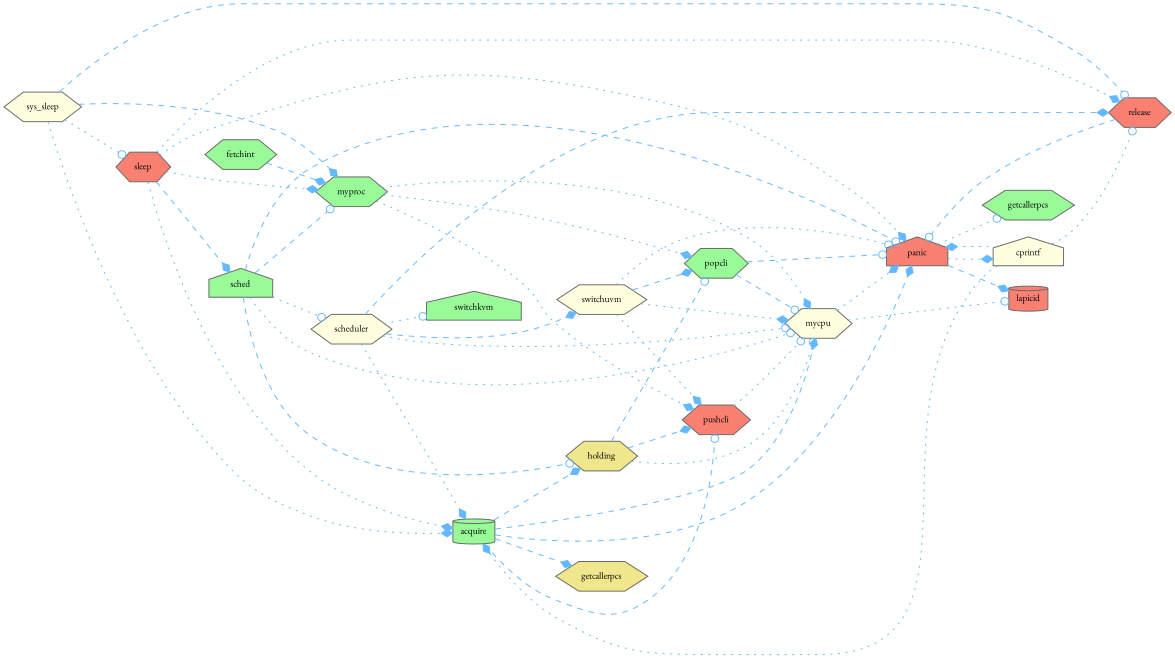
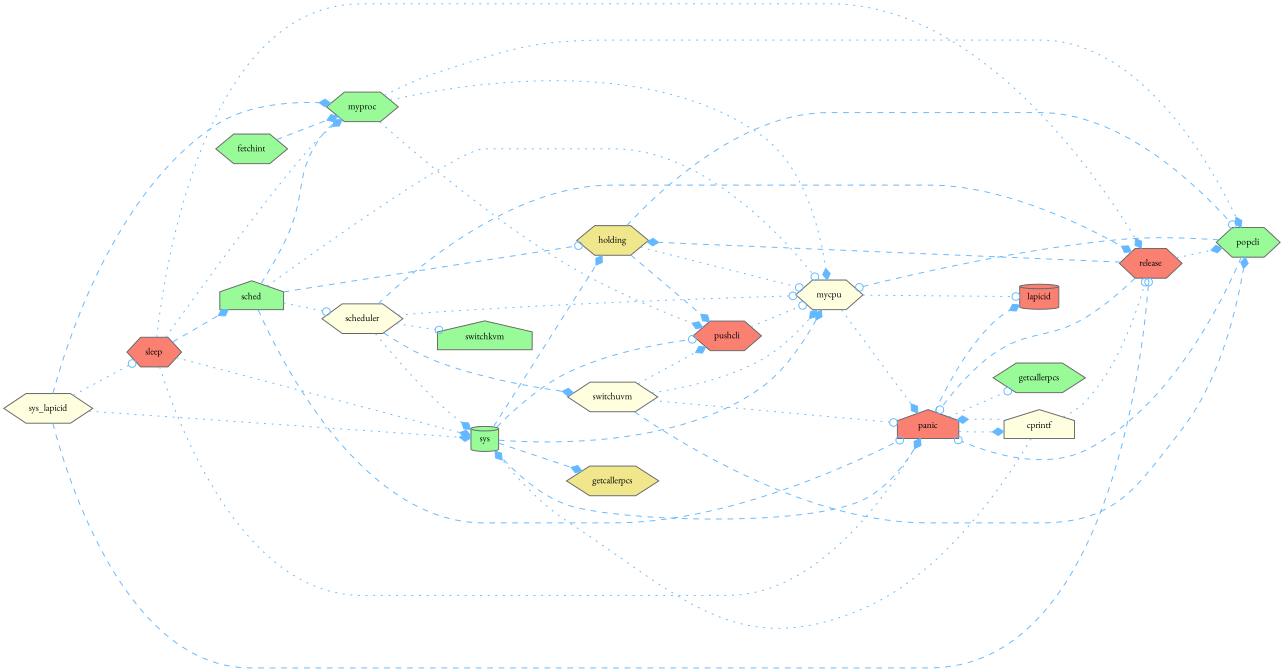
(43, 107) -> (48, 408)
none -> (890, 252)
none -> (1194, 254)
(474, 531) -> (485, 439)
